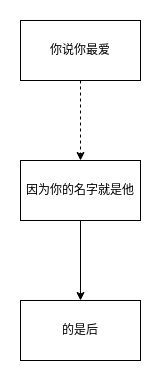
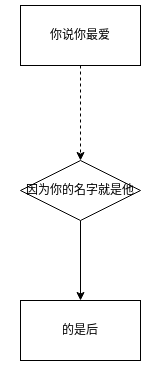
(81, 51) -> (81, 36)
(81, 191) -> (81, 191)
